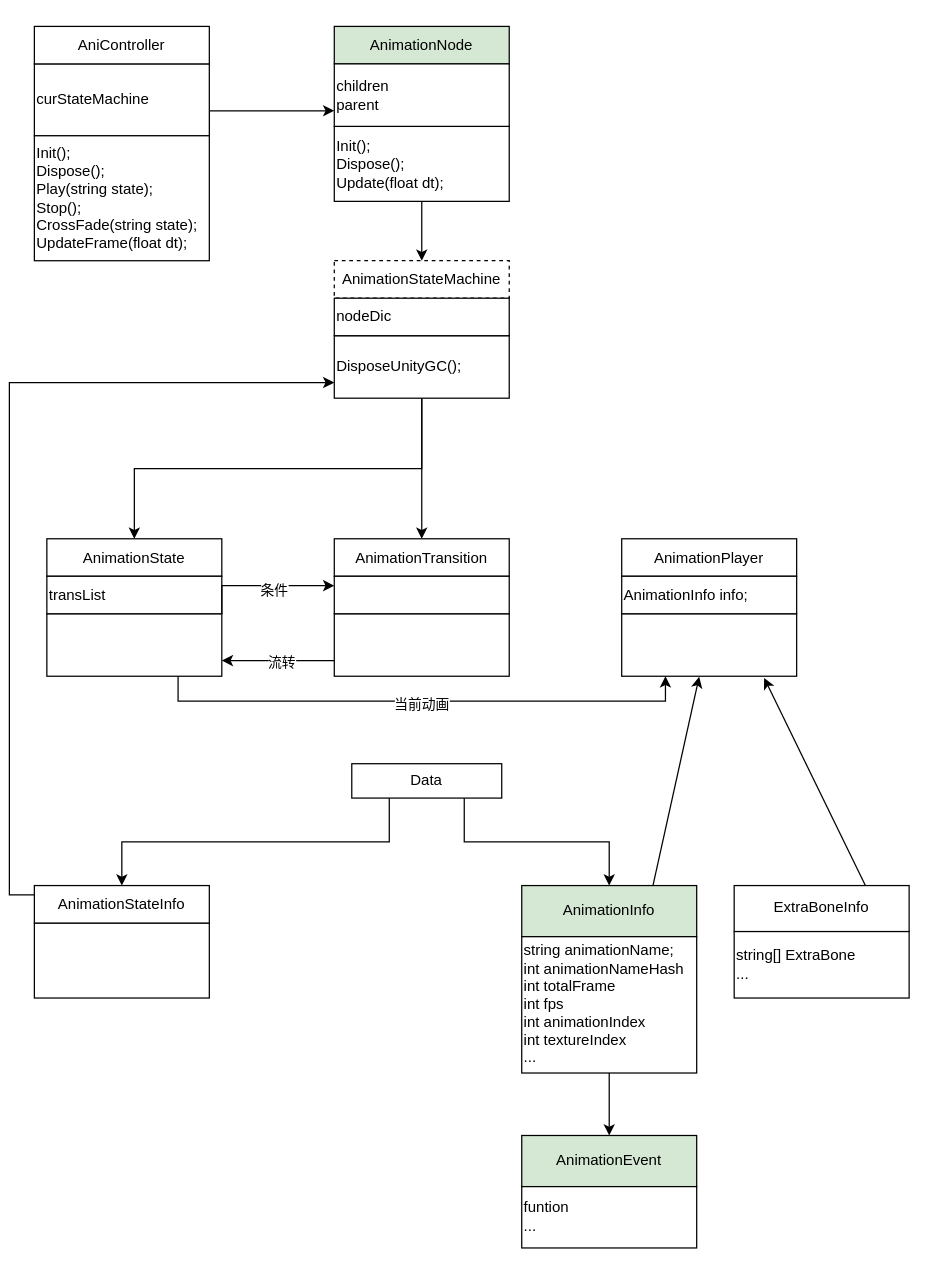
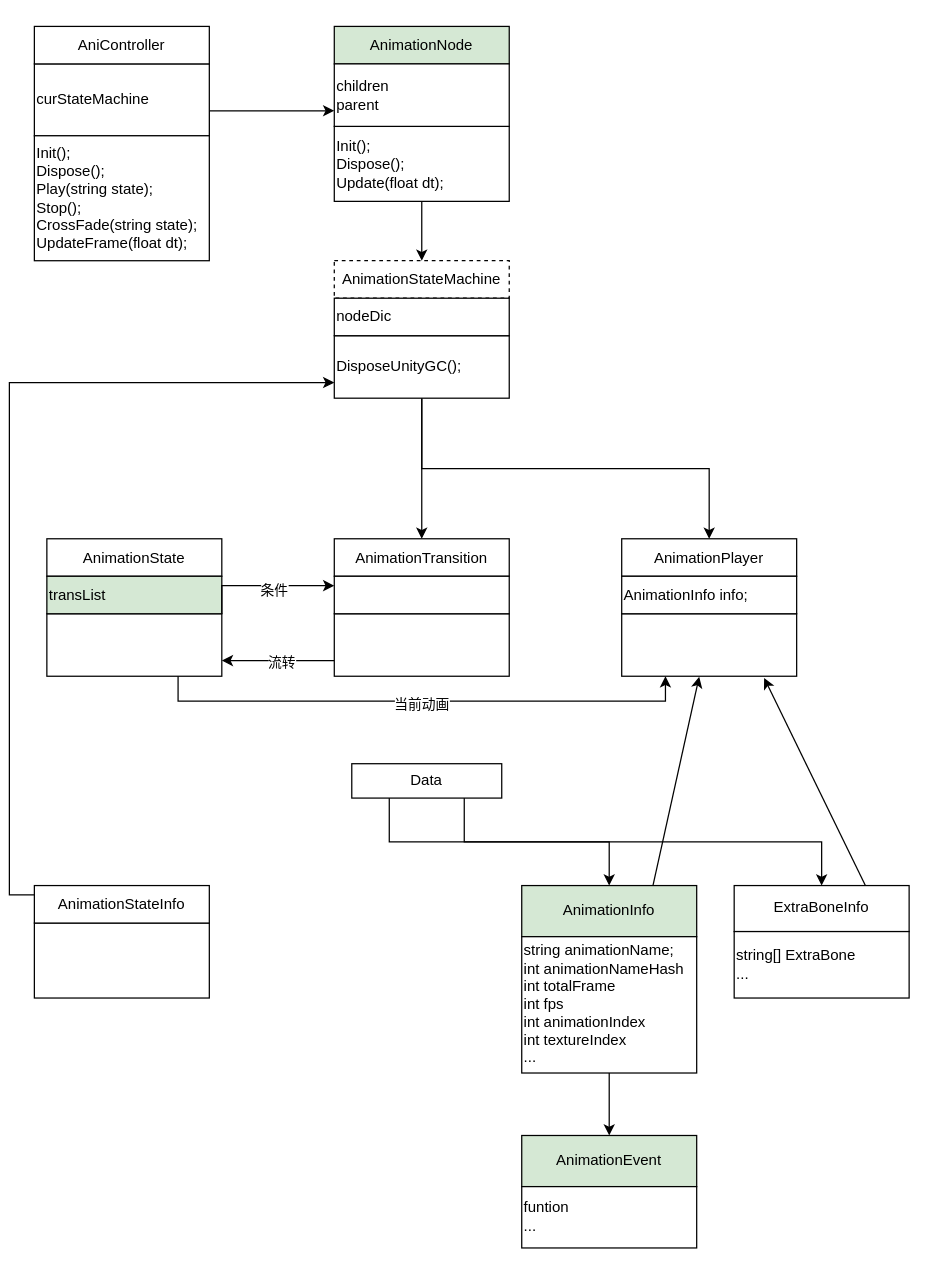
(246, 469) -> (597, 469)
(134, 595) -> (134, 595)
(240, 842) -> (734, 842)
